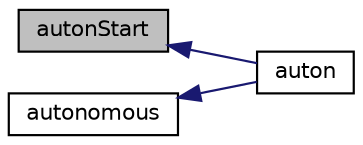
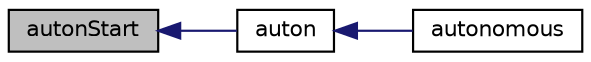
(229, 88) -> (385, 31)
